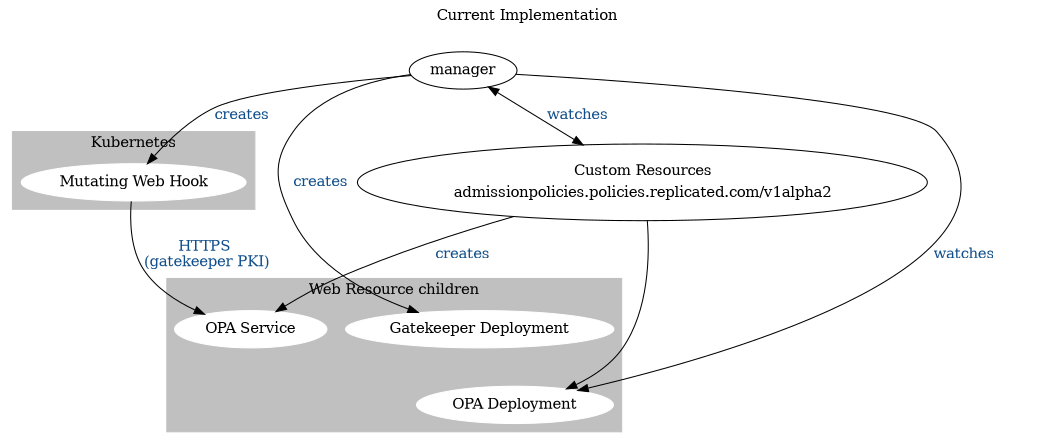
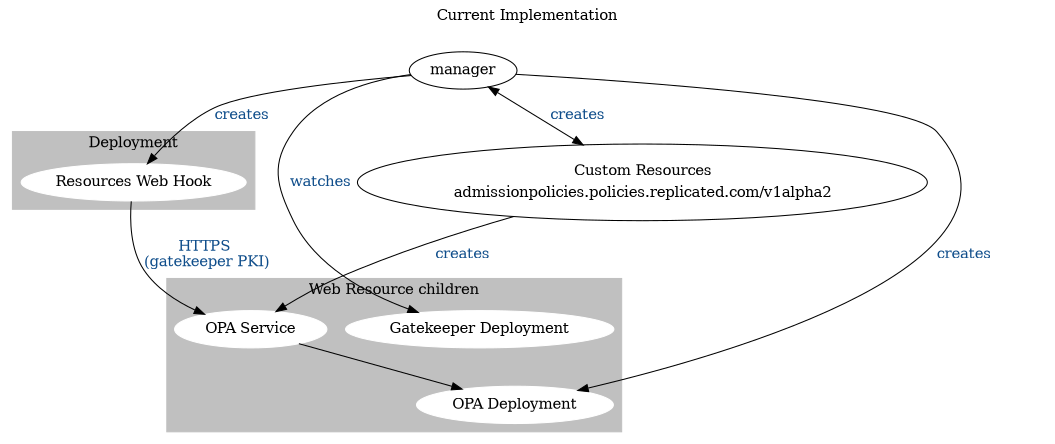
(578, 116) -> (578, 116)
(134, 144) -> (134, 144)
(134, 182) -> (134, 182)
(321, 182) -> (321, 182)
(964, 255) -> (964, 255)
(638, 315) -> (375, 365)
